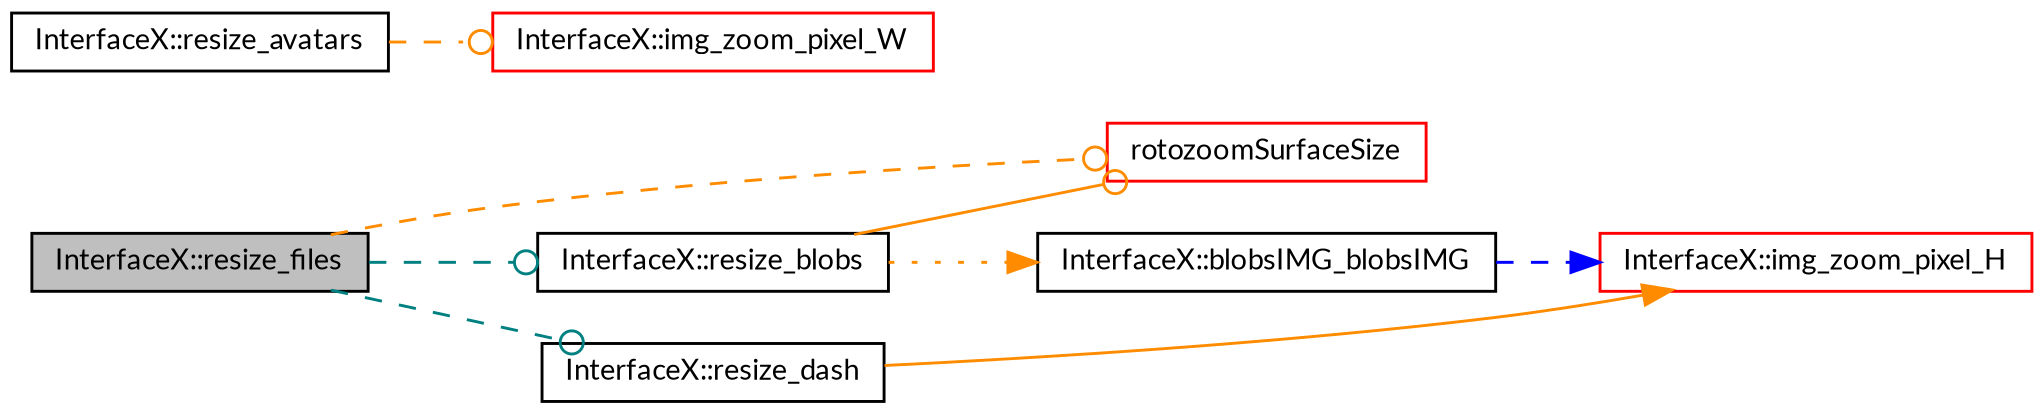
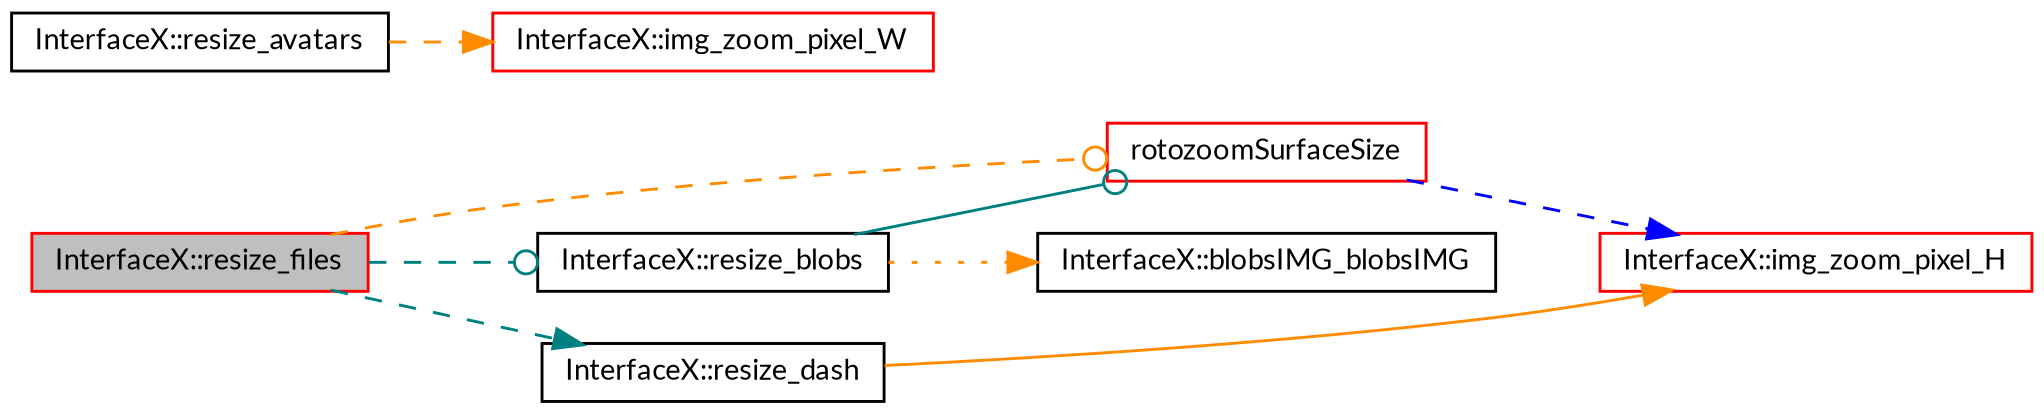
(426, 42) -> (426, 42)
(979, 209) -> (979, 209)
(200, 262) -> (200, 262)
(1534, 262) -> (1527, 204)
(445, 315) -> (445, 315)
